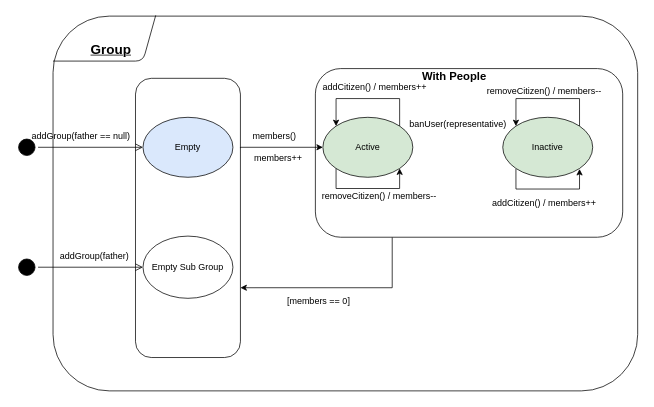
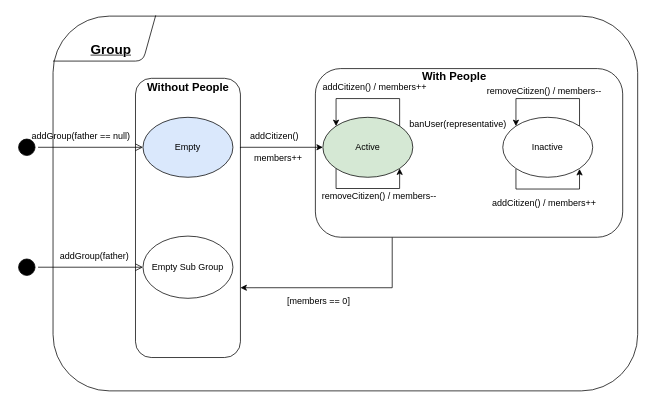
none -> (188, 87)
(275, 136) -> (275, 136)
(548, 147) -> (548, 147)
